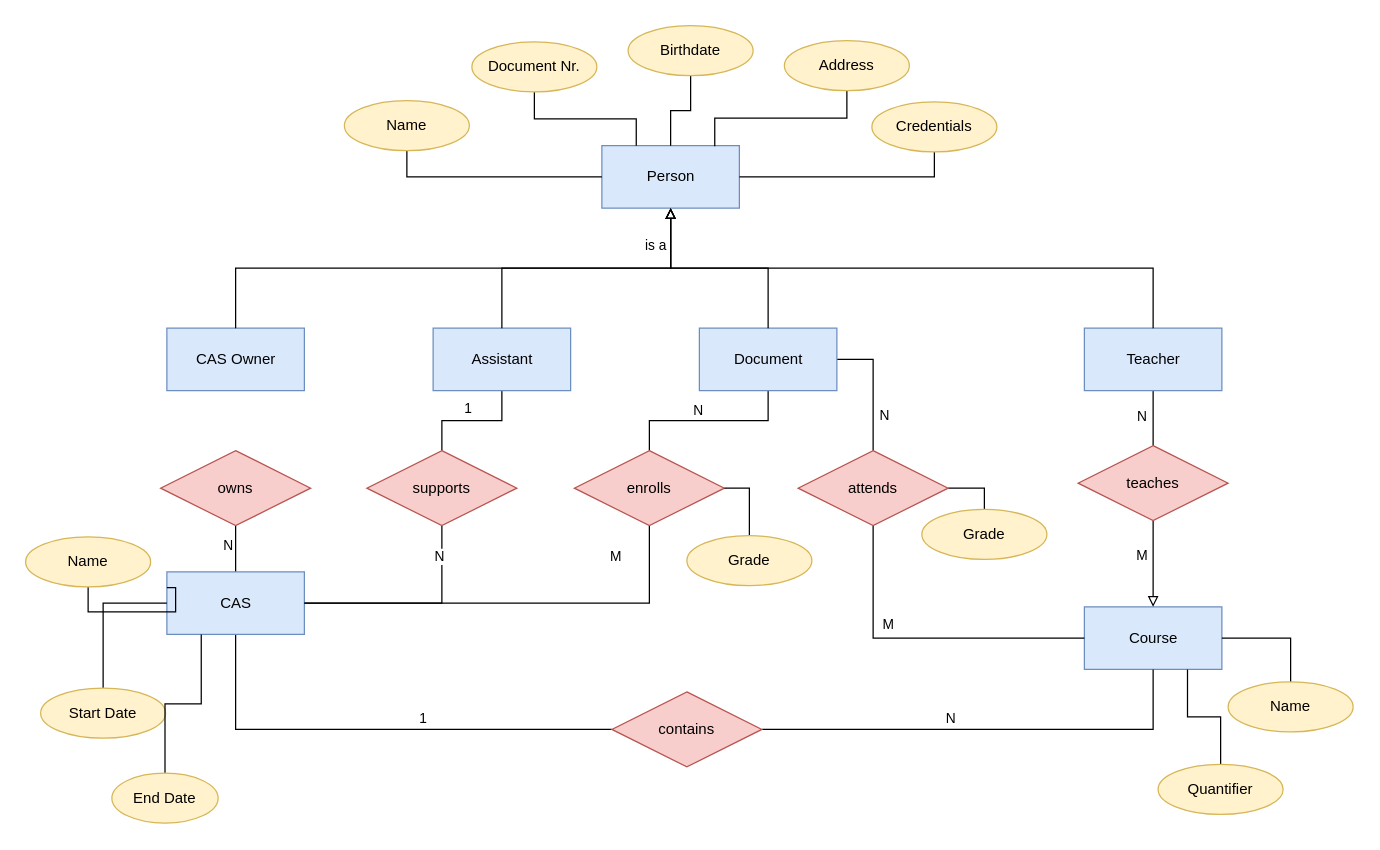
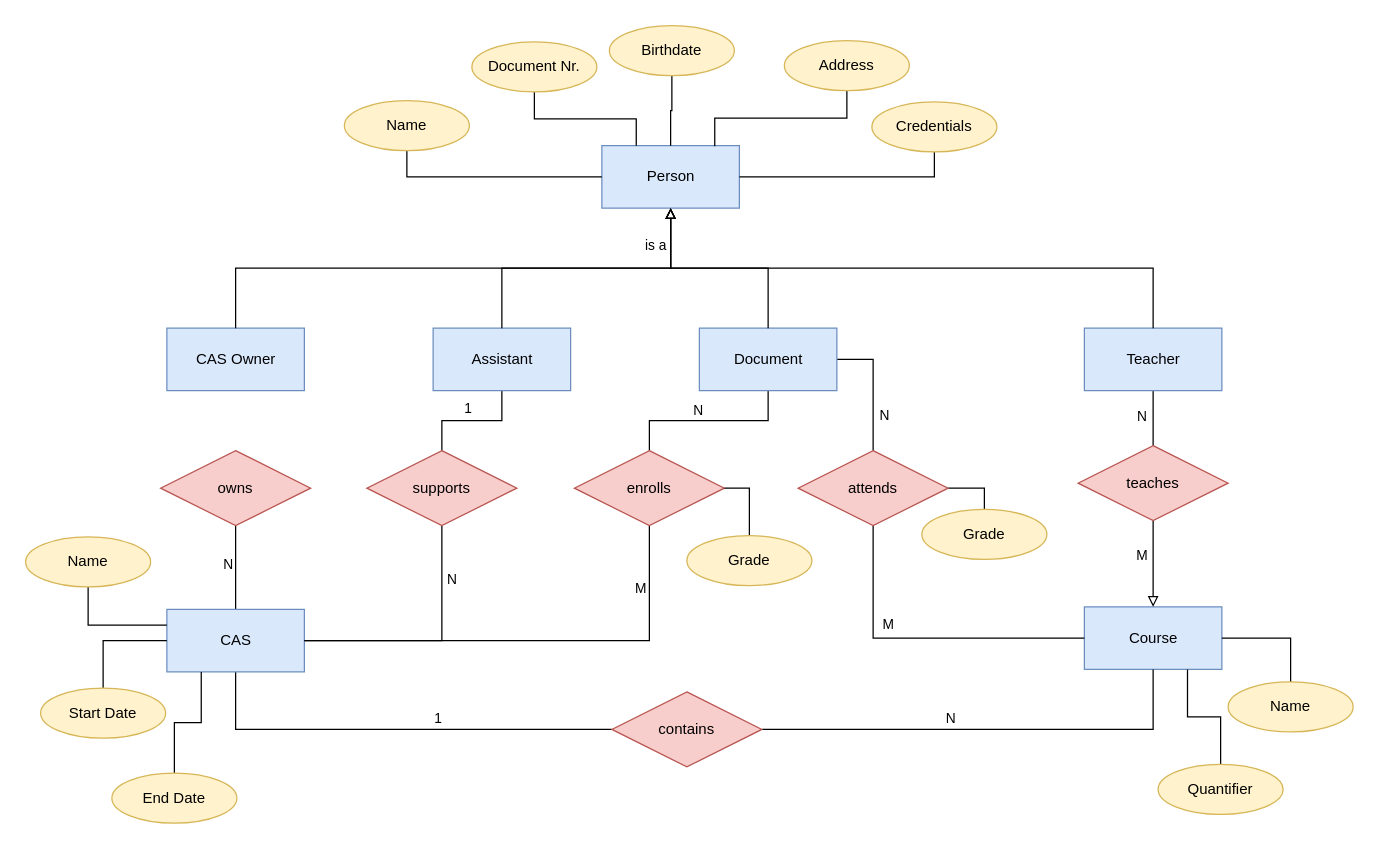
(691, 51) -> (672, 51)
(236, 603) -> (236, 641)
(165, 798) -> (174, 798)
